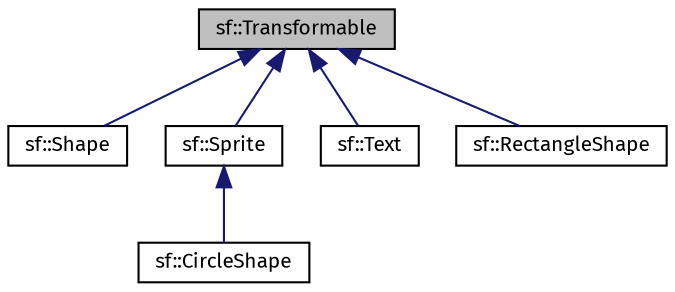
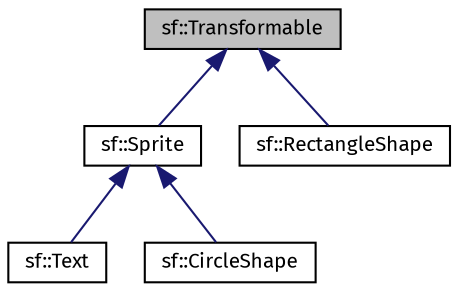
(339, 97) -> (93, 213)
(68, 146) -> none
